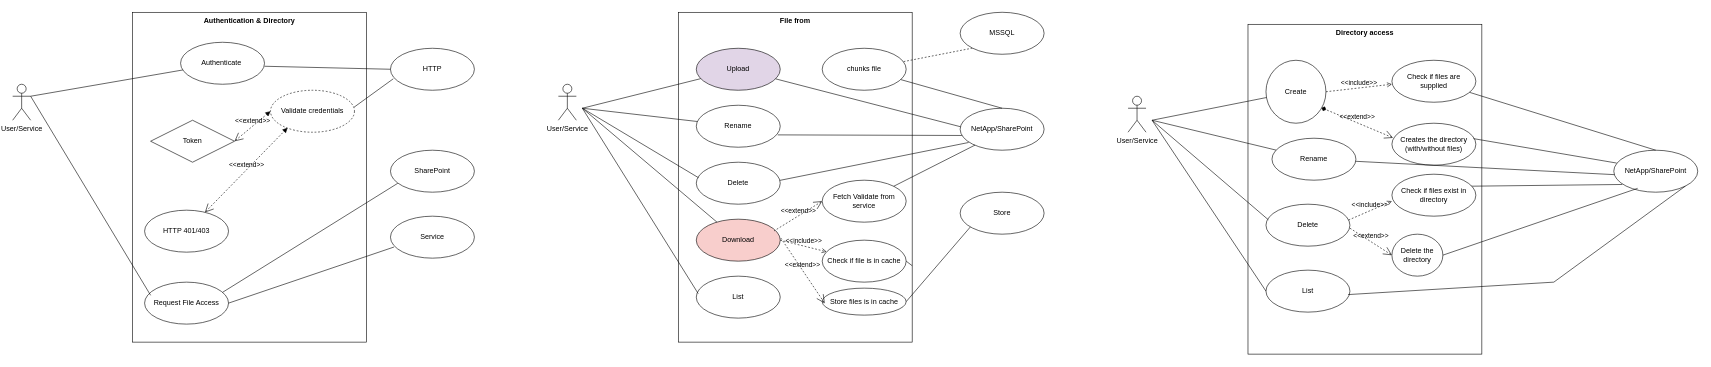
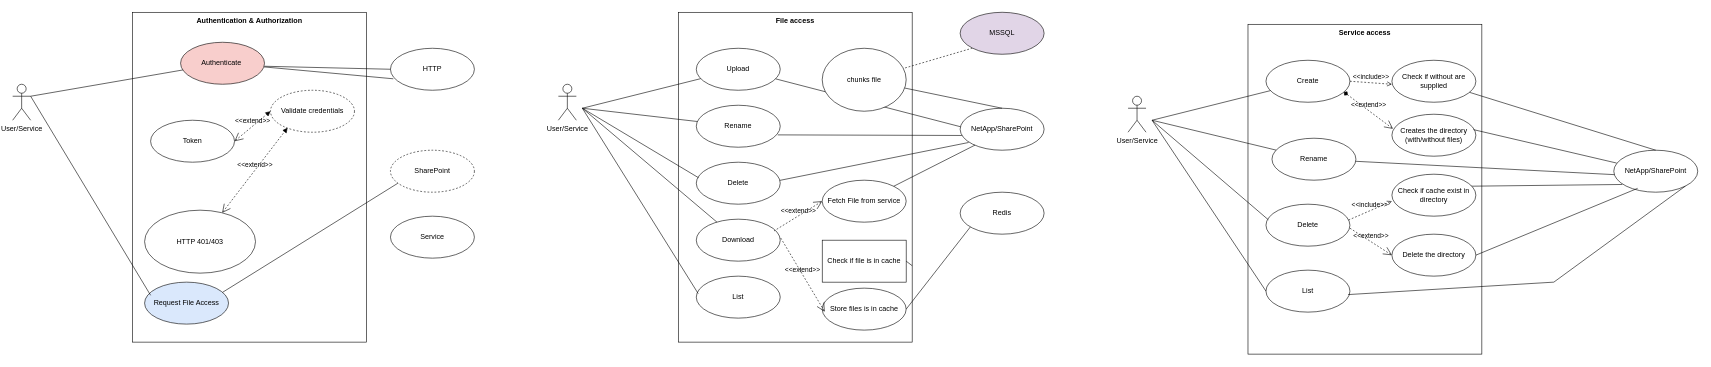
(249, 21) -> (249, 21)
(795, 21) -> (795, 21)
(1002, 33) -> (1002, 33)
(1365, 33) -> (1365, 33)
(222, 63) -> (222, 63)
(738, 69) -> (738, 69)
(864, 69) -> (864, 80)
(1434, 81) -> (1434, 81)
(1296, 92) -> (1308, 81)
(374, 93) -> (332, 73)
(192, 141) -> (192, 141)
(1434, 144) -> (1434, 135)
(432, 171) -> (432, 171)
(1434, 195) -> (1434, 195)
(864, 201) -> (864, 201)
(1002, 213) -> (1002, 213)
(186, 231) -> (200, 242)
(738, 240) -> (738, 240)
(806, 247) -> none
(1418, 255) -> (1434, 255)
(864, 261) -> (864, 261)
(311, 275) -> none
(864, 302) -> (864, 309)
(186, 303) -> (186, 303)
